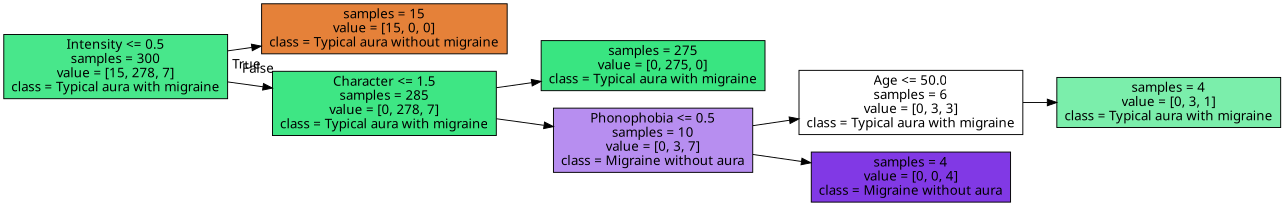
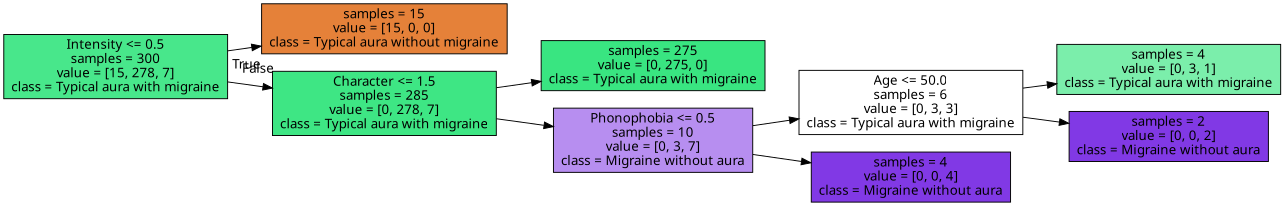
none -> (1169, 136)
